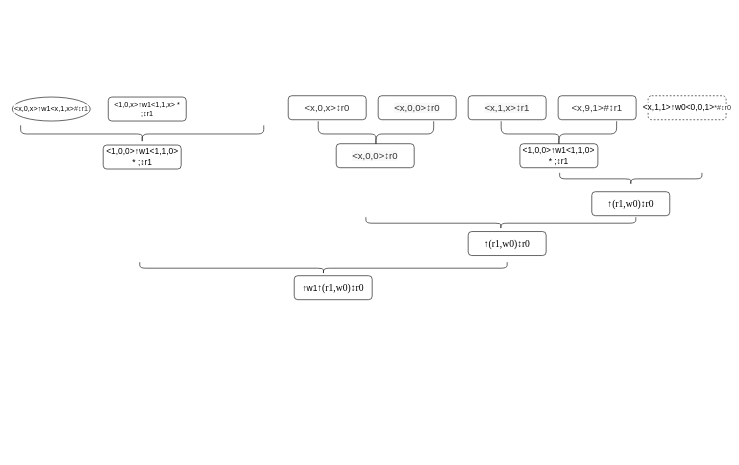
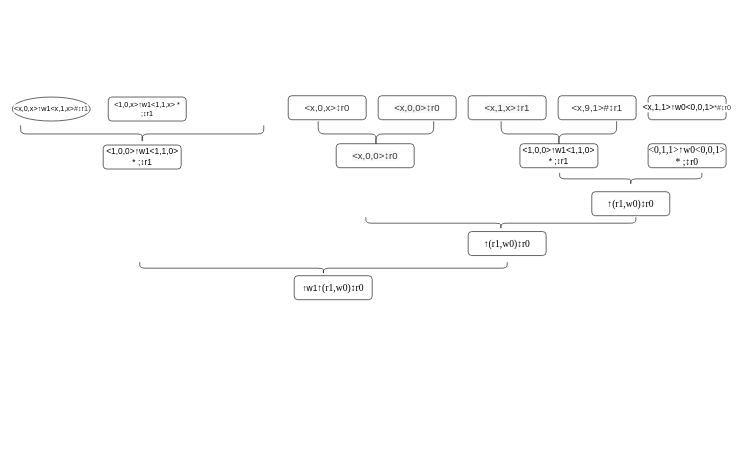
(687, 108) -> (687, 108)
none -> (687, 156)
